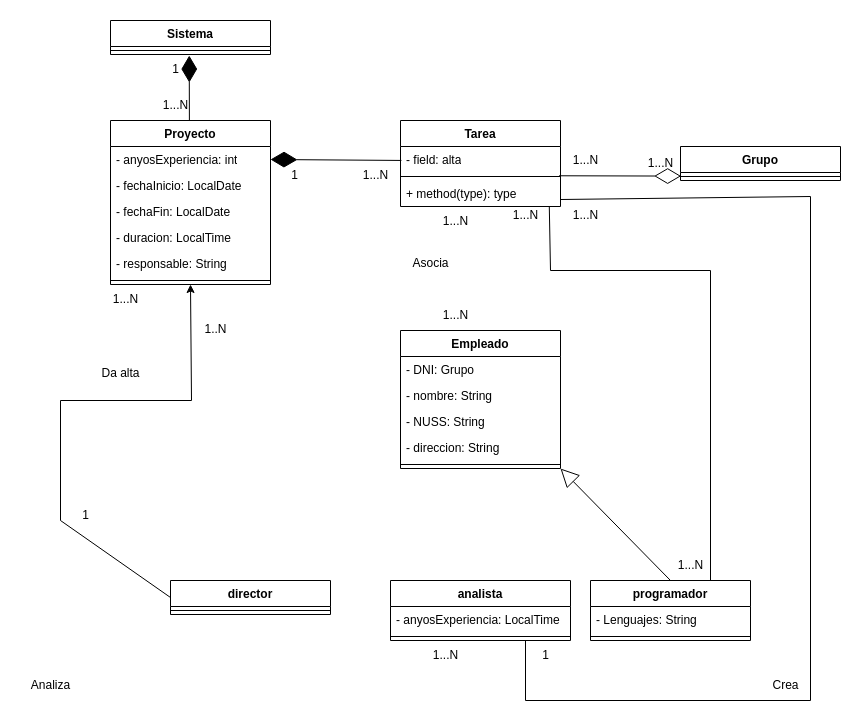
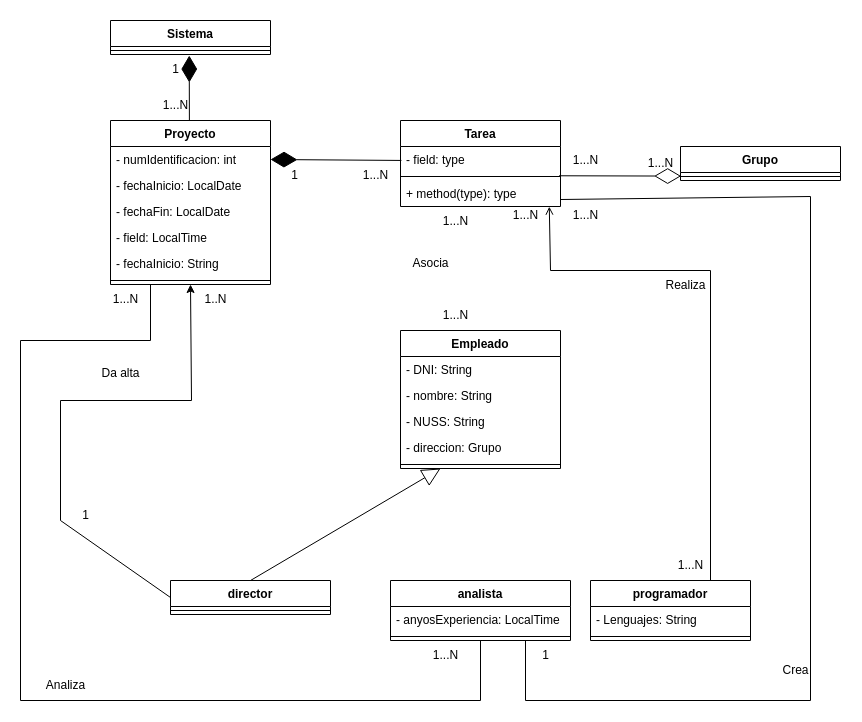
(184, 161) -> (186, 161)
(441, 161) -> (442, 161)
(549, 211) -> (549, 212)
(178, 239) -> (166, 239)
(179, 265) -> (178, 265)
none -> (686, 286)
(216, 330) -> (216, 300)
(442, 371) -> (444, 371)
(461, 449) -> (459, 449)
none -> (338, 529)
(622, 531) -> none
(51, 686) -> (66, 686)
(786, 686) -> (796, 671)
none -> (21, 688)
